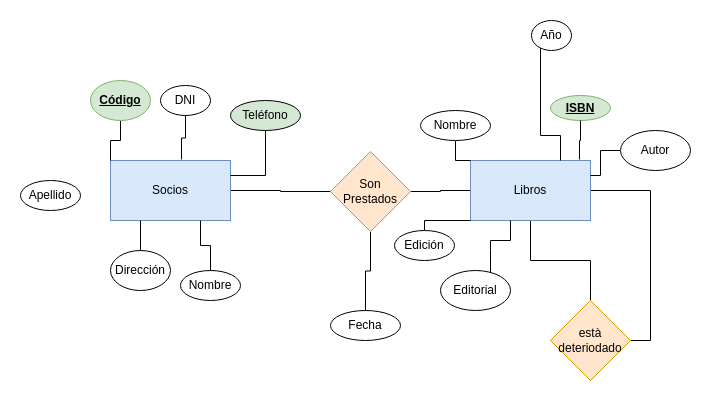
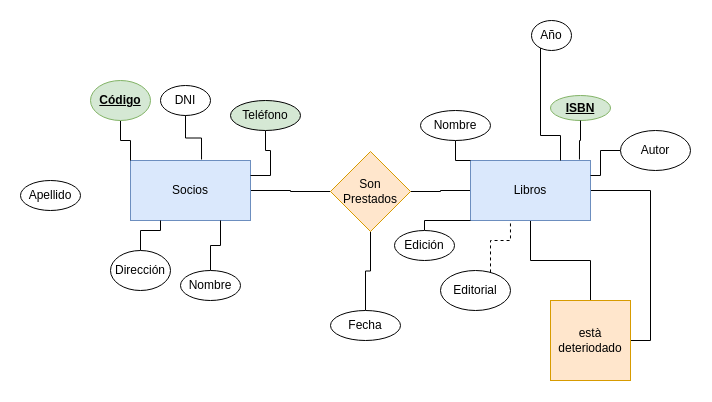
(171, 191) -> (191, 191)
(496, 241) -> (496, 241)
(591, 341) -> (591, 341)
